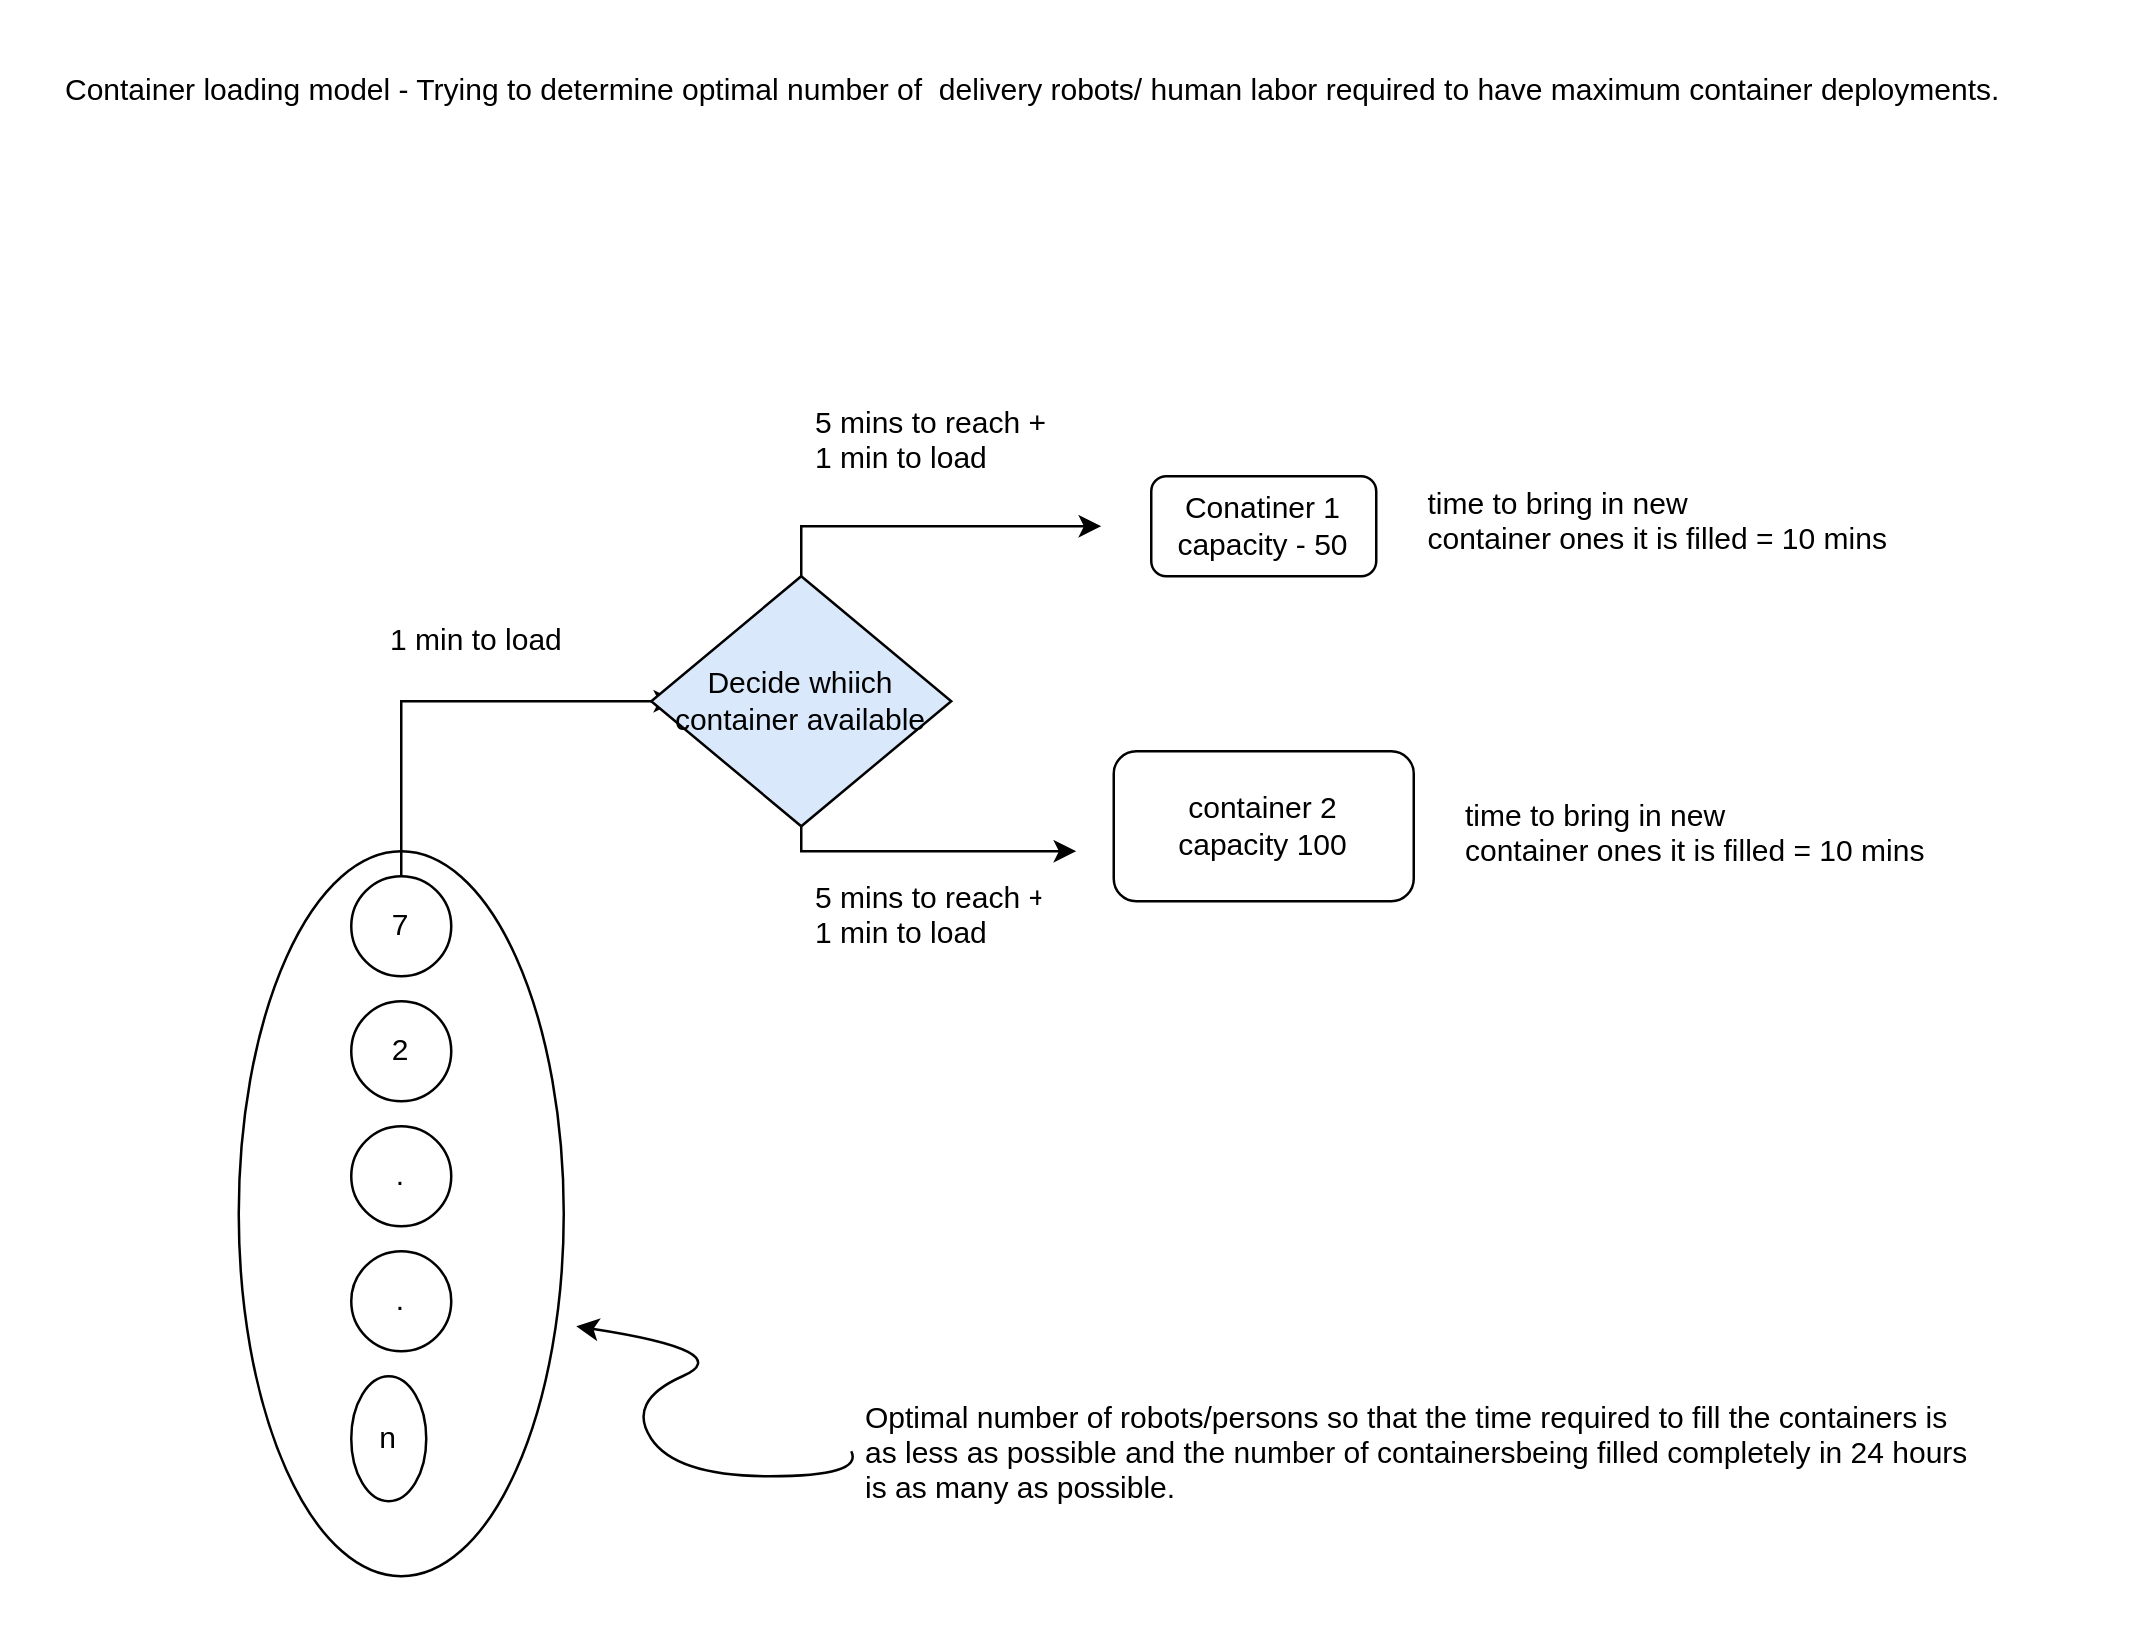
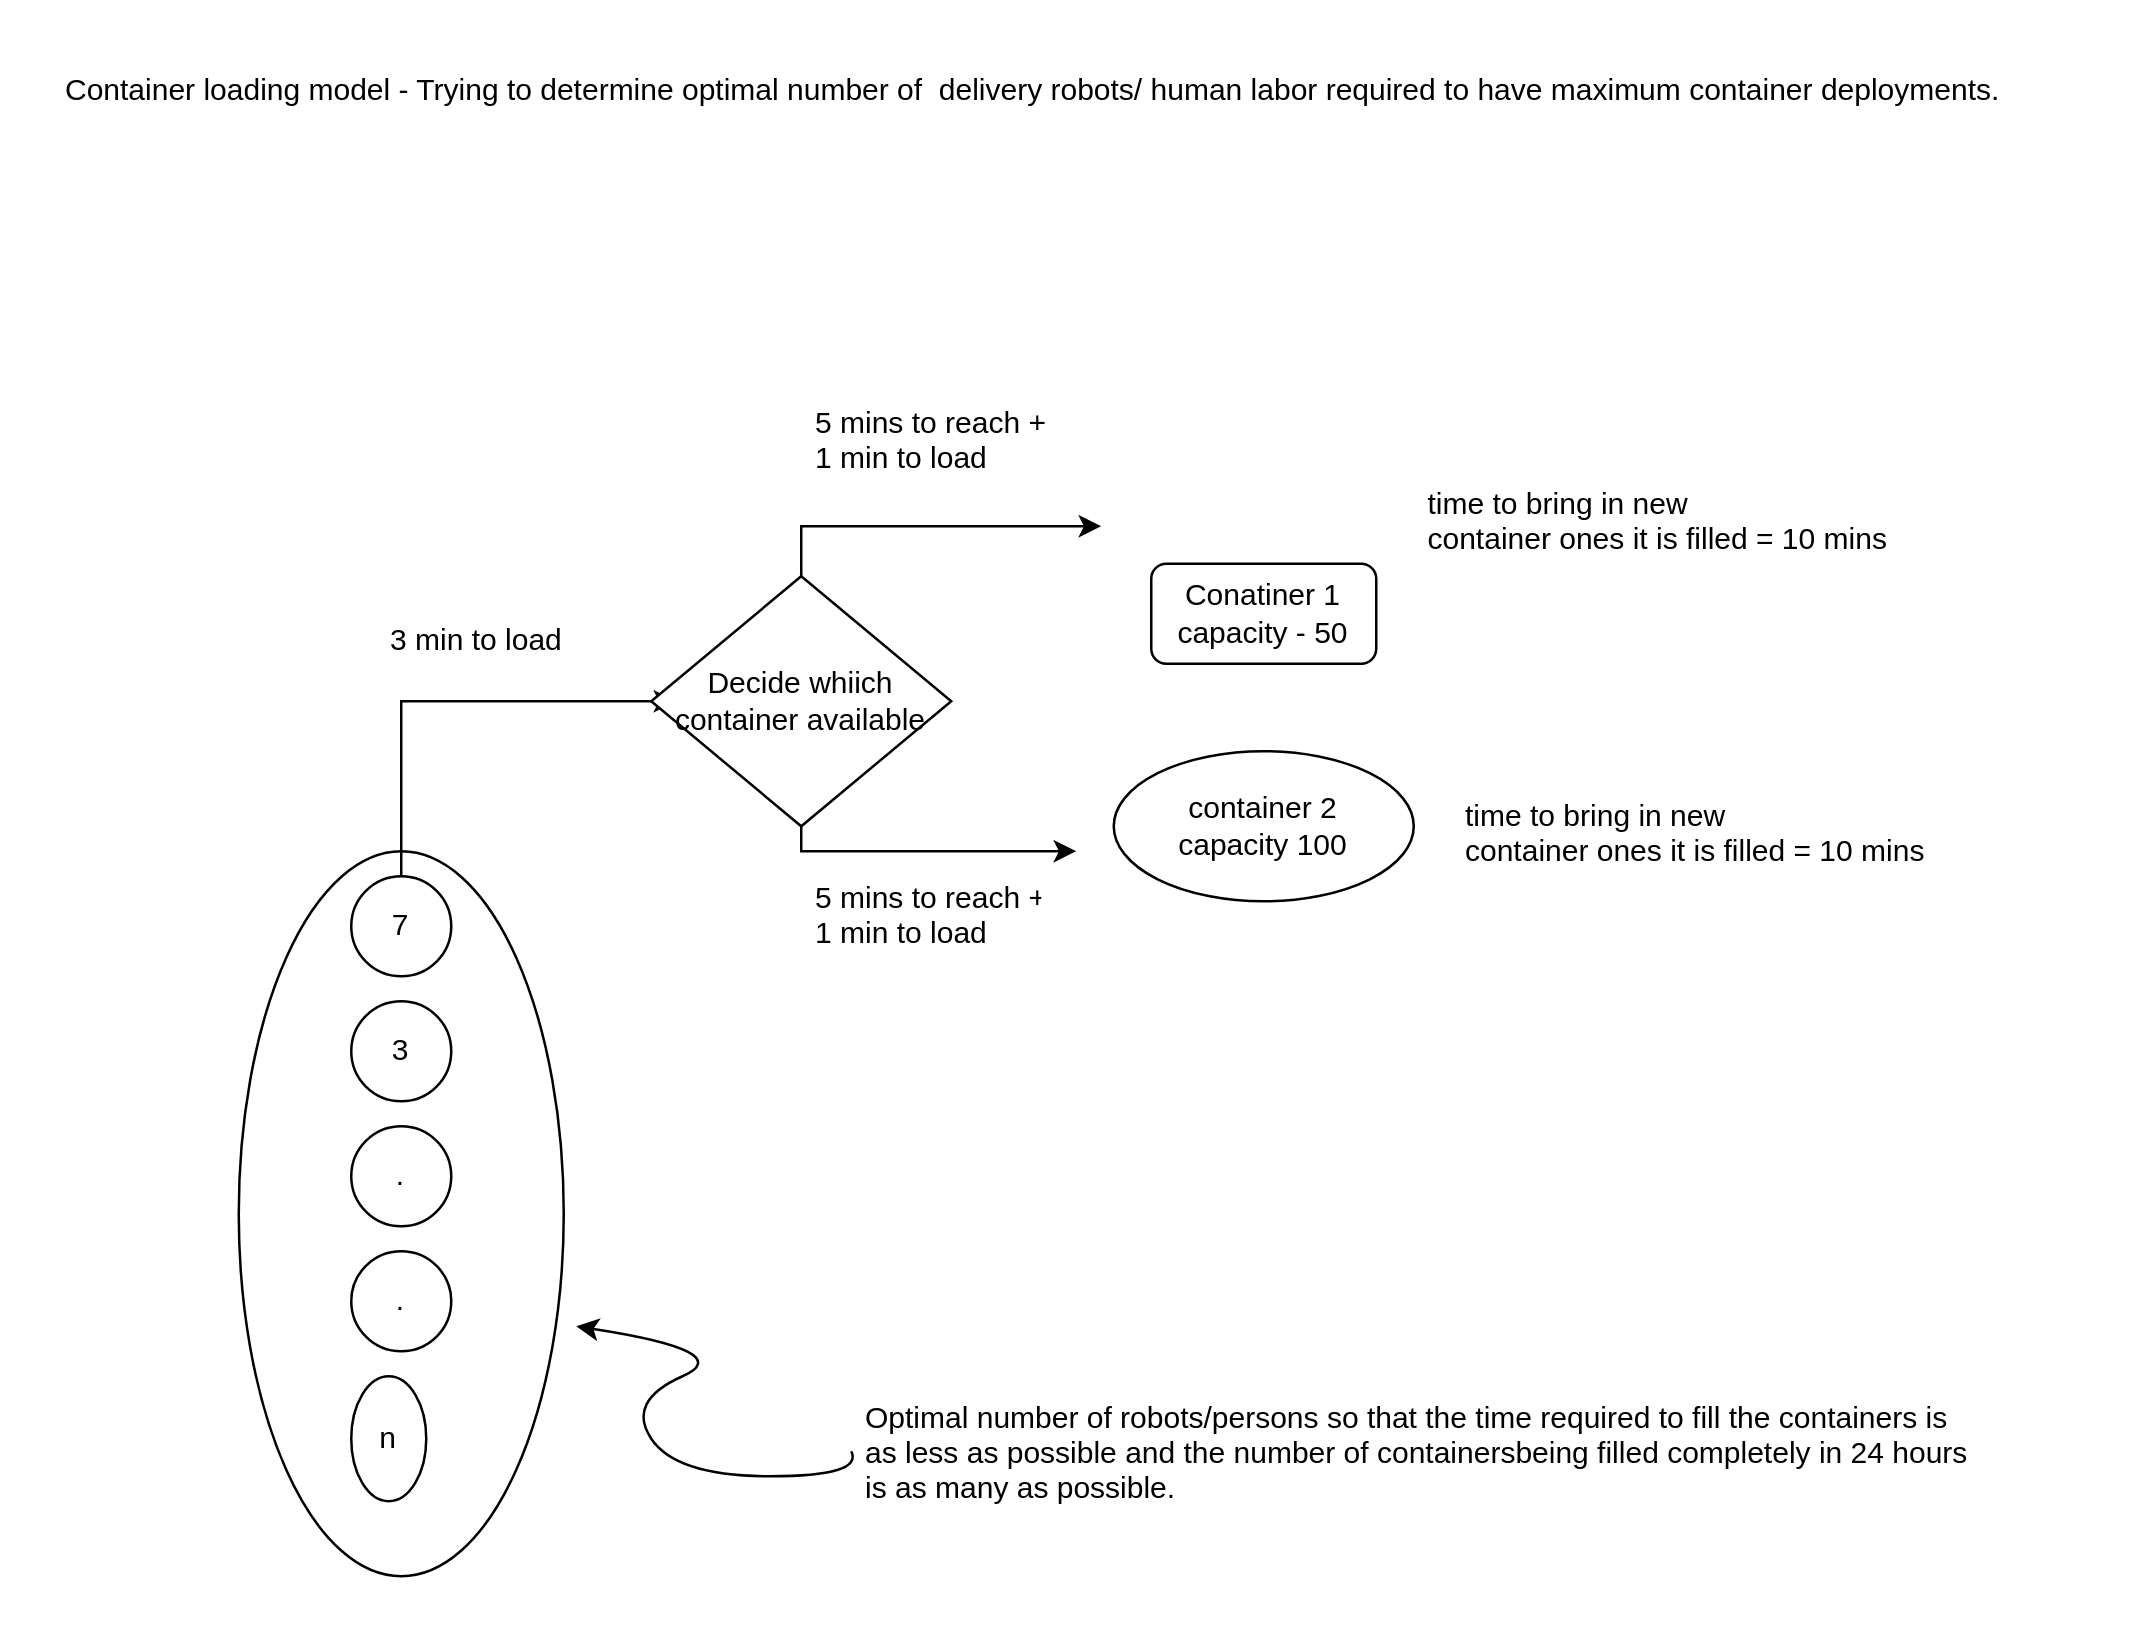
(1264, 526) -> (1264, 614)
(480, 640) -> (480, 640)
(801, 701) -> (801, 701)
(1264, 826) -> (1264, 826)
(401, 1051) -> (401, 1051)
